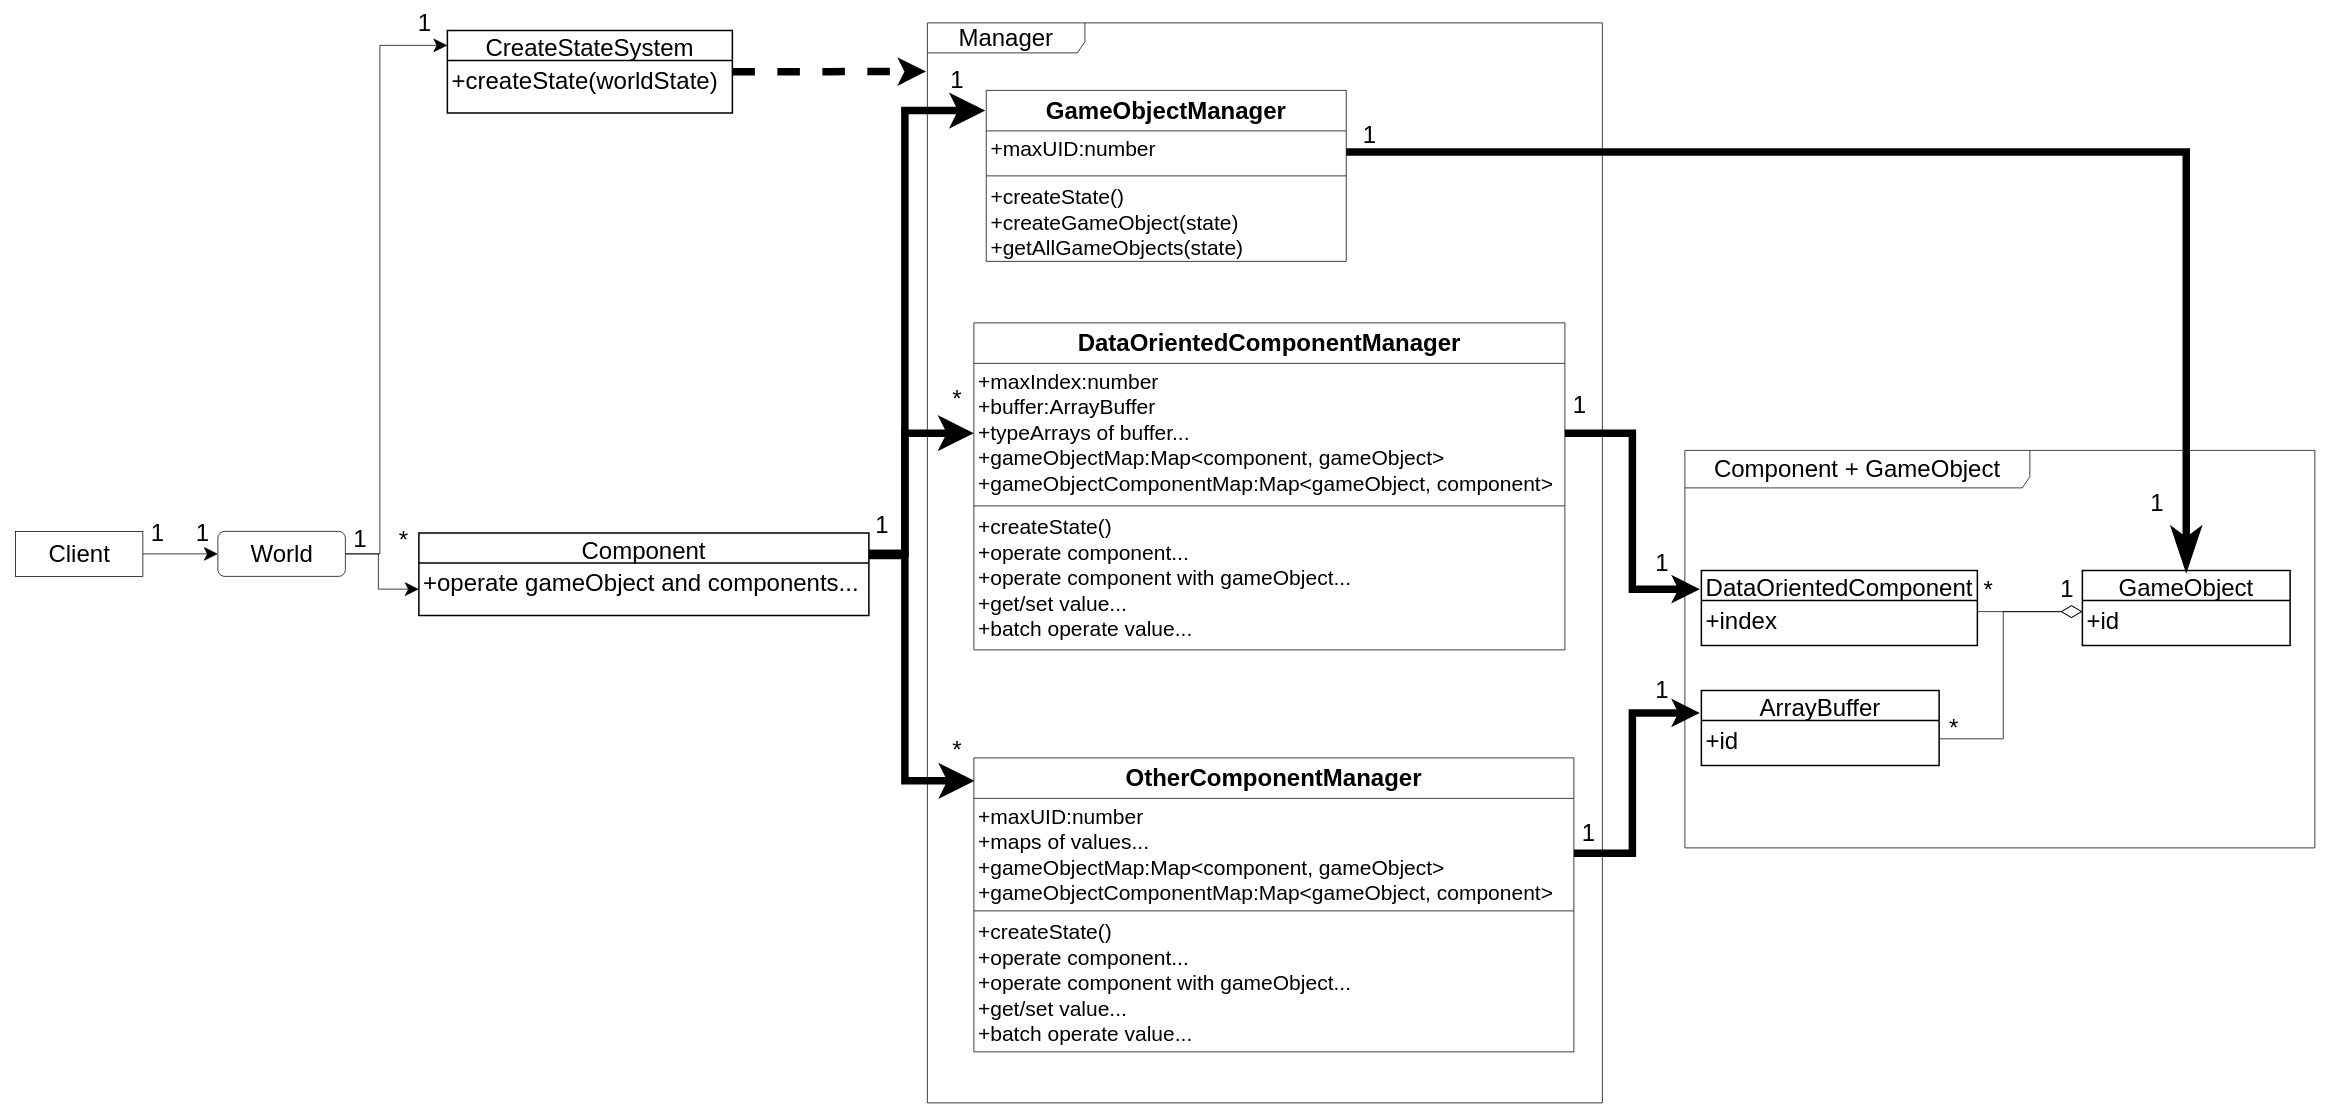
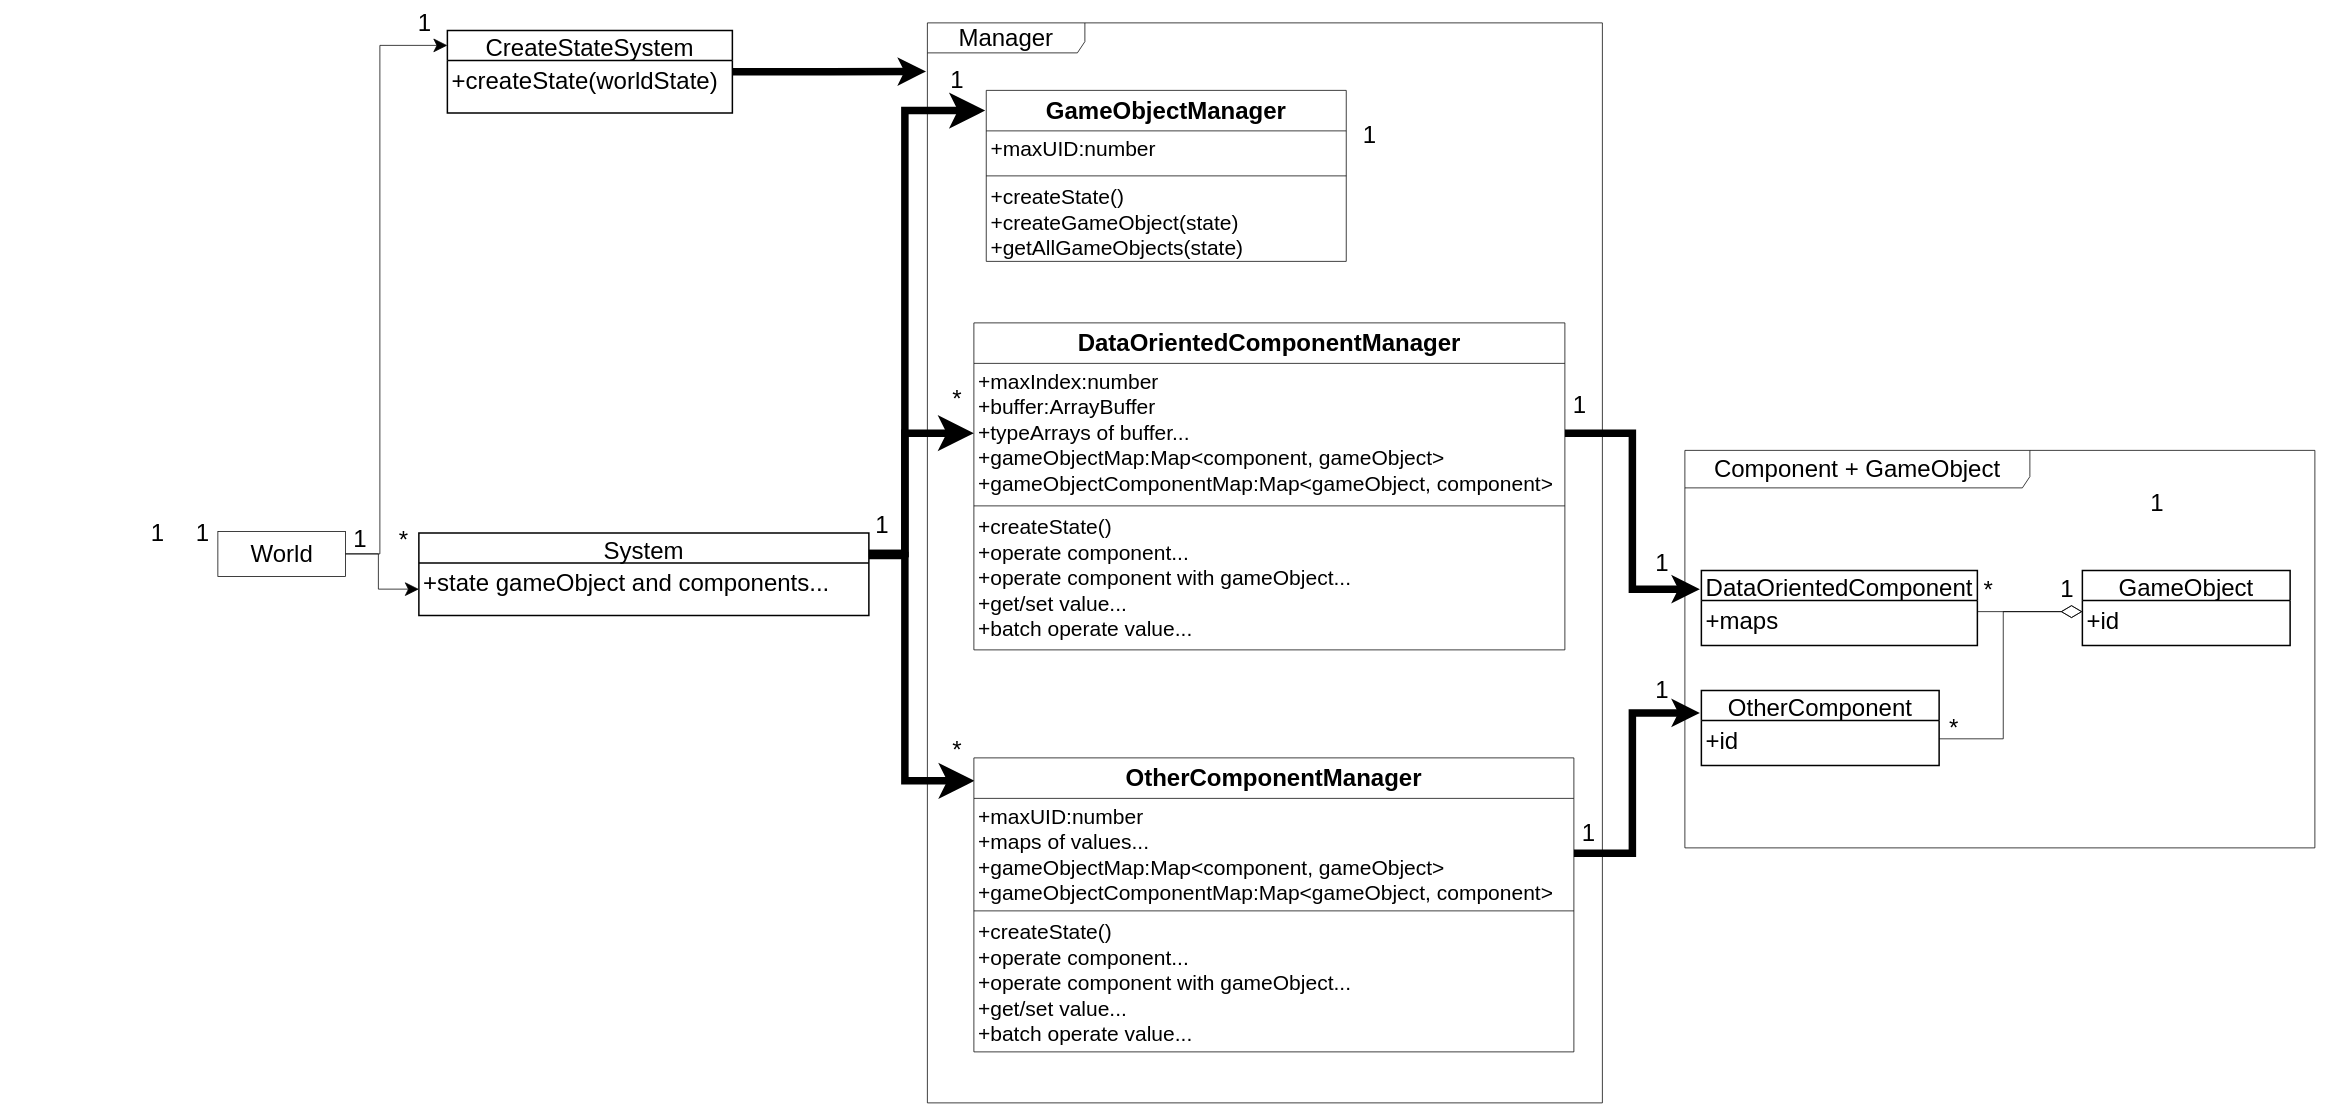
(810, 72) -> (810, 72)
(1961, 152) -> none
(644, 551) -> (644, 551)
(79, 554) -> none
(205, 554) -> none
(282, 554) -> (282, 554)
(653, 583) -> (639, 583)
(1743, 621) -> (1739, 621)
(1820, 708) -> (1820, 708)
